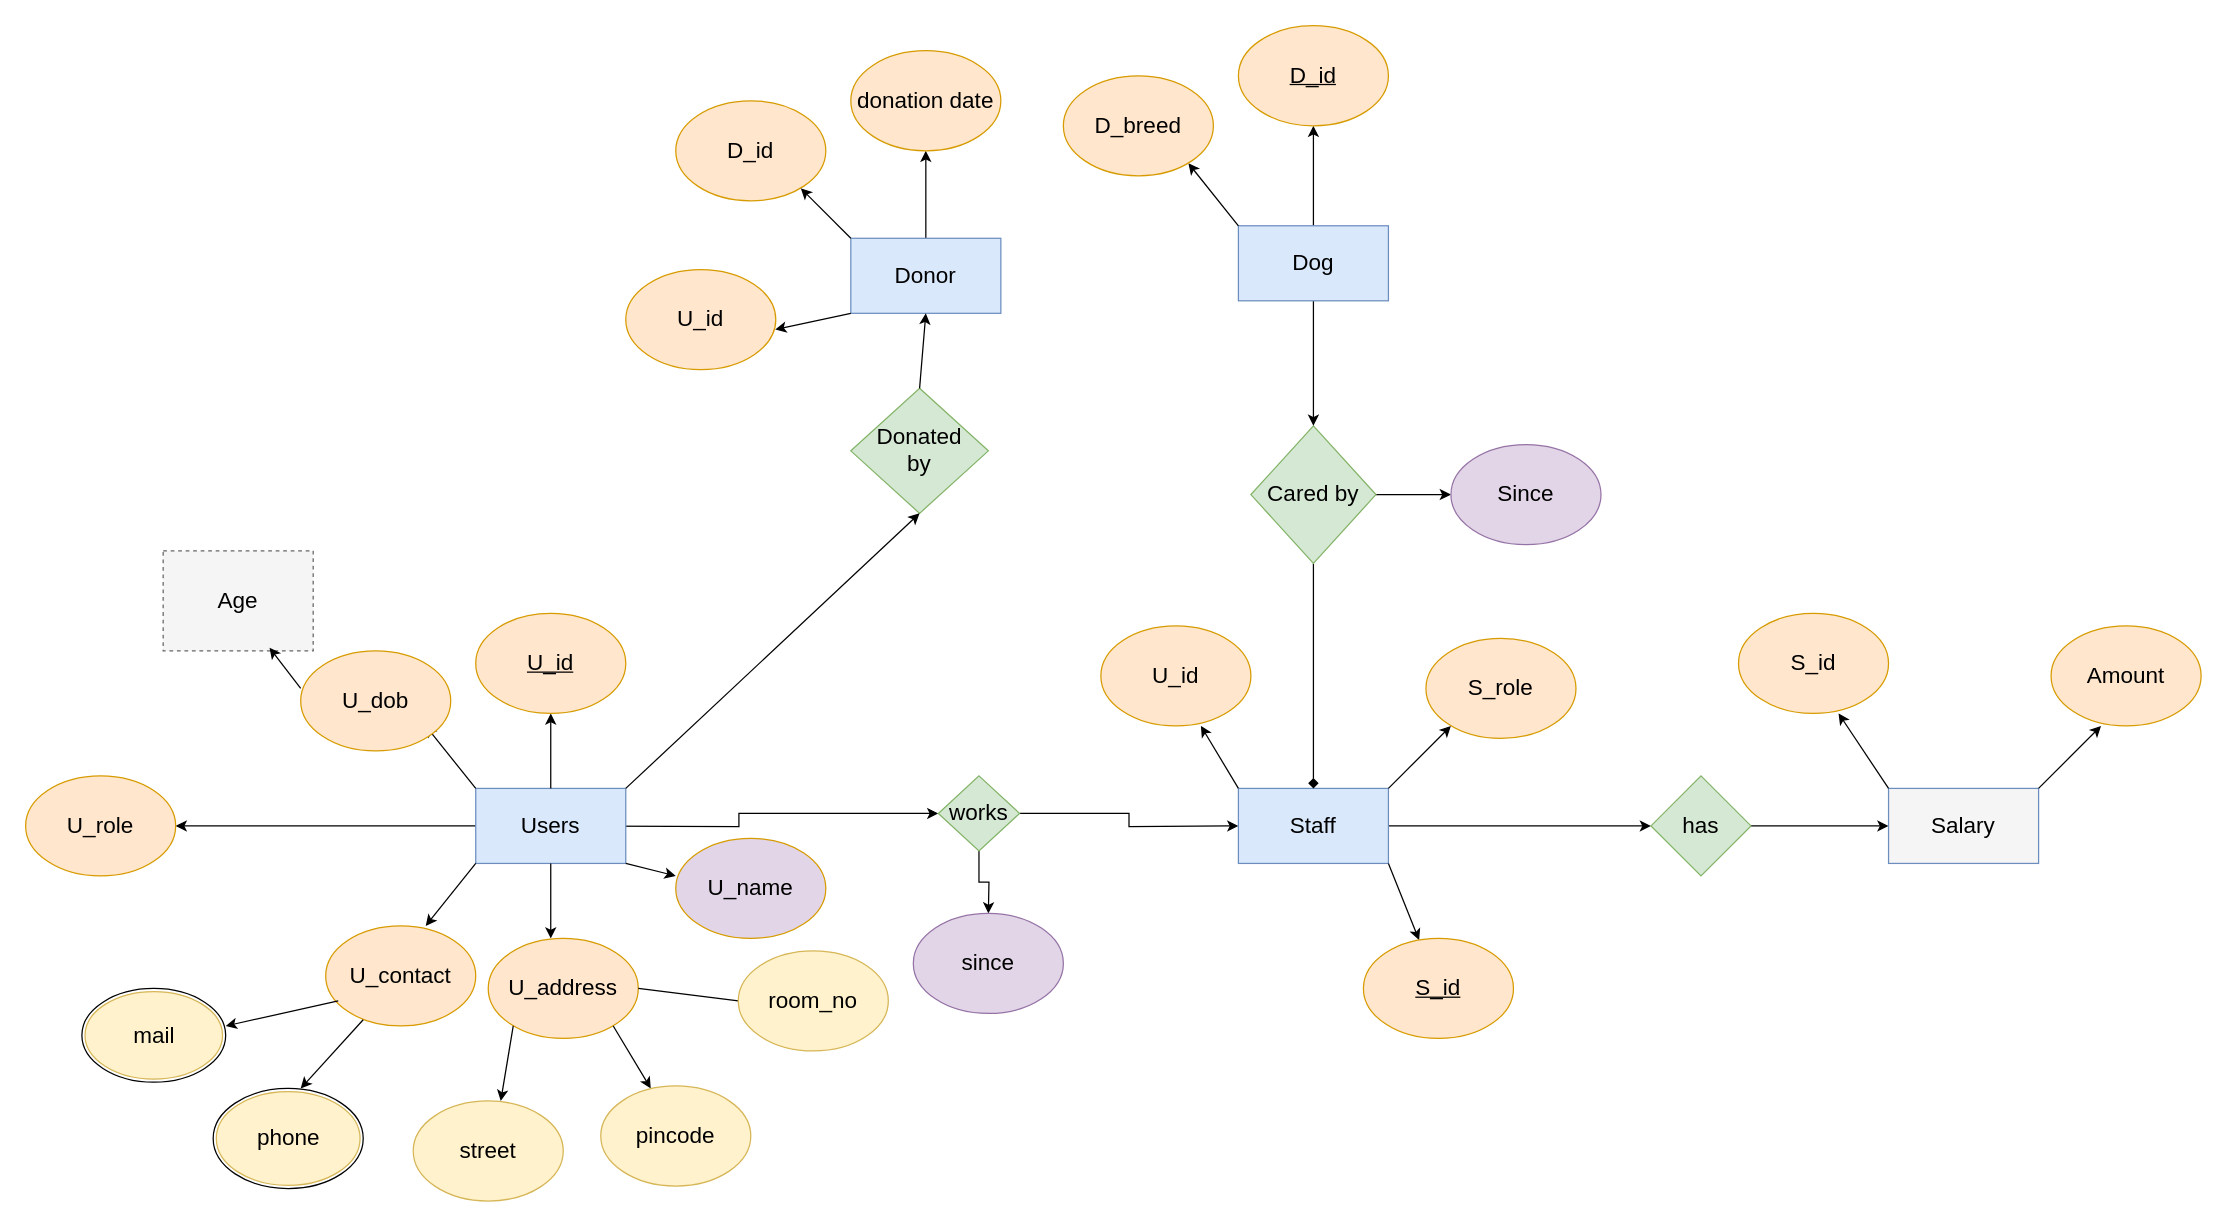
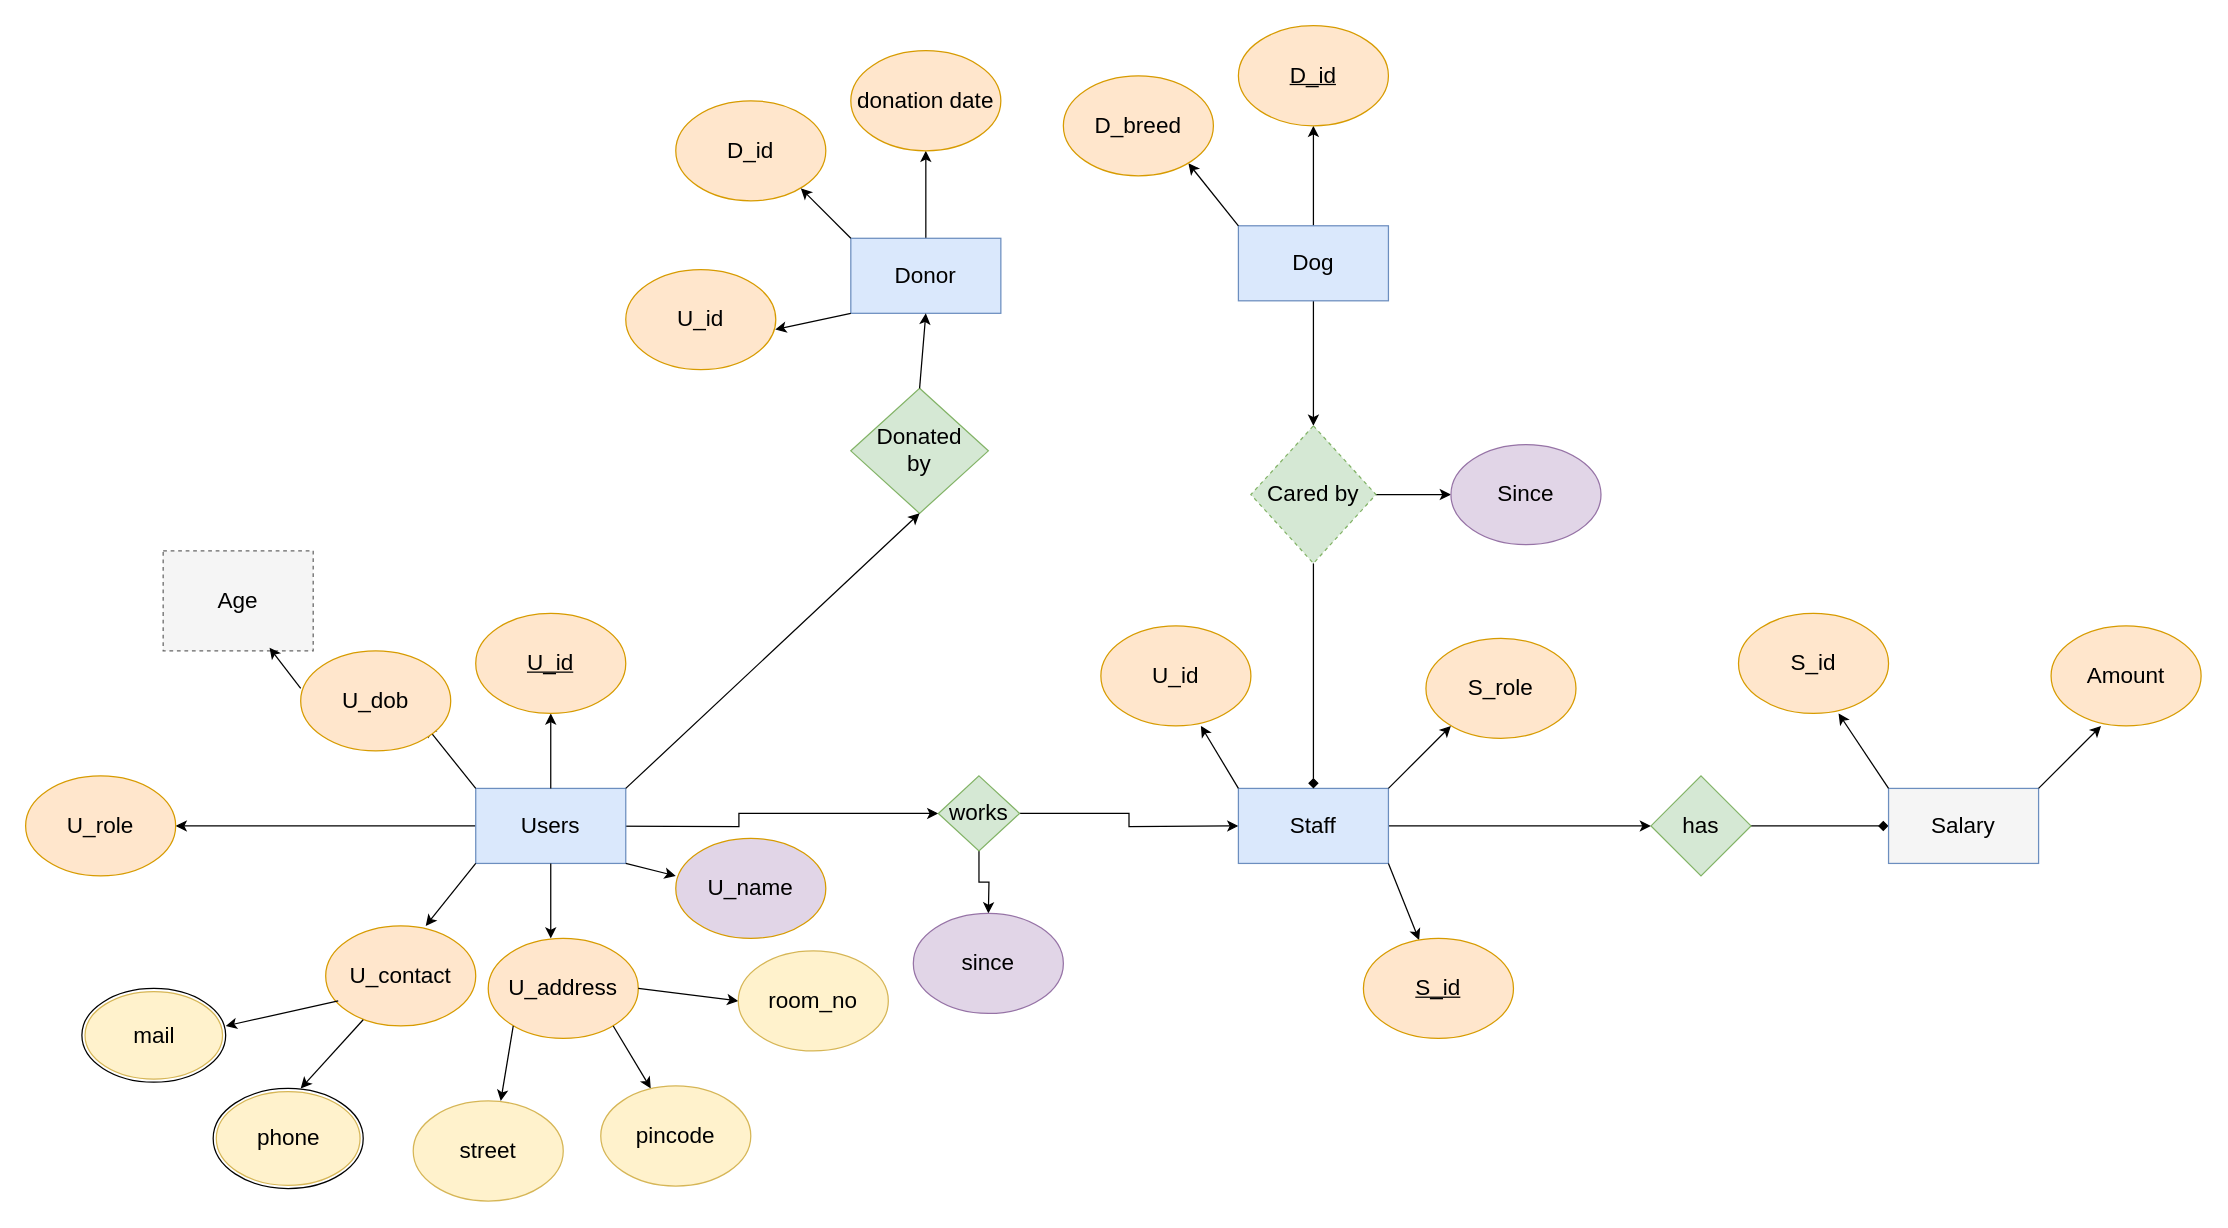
(1313, 494) -> (1313, 494)
(1878, 826) -> (1877, 826)
(732, 1000) -> (728, 999)
